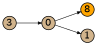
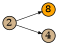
(10, 23) -> none
(49, 23) -> (10, 23)
(87, 36) -> (49, 36)
